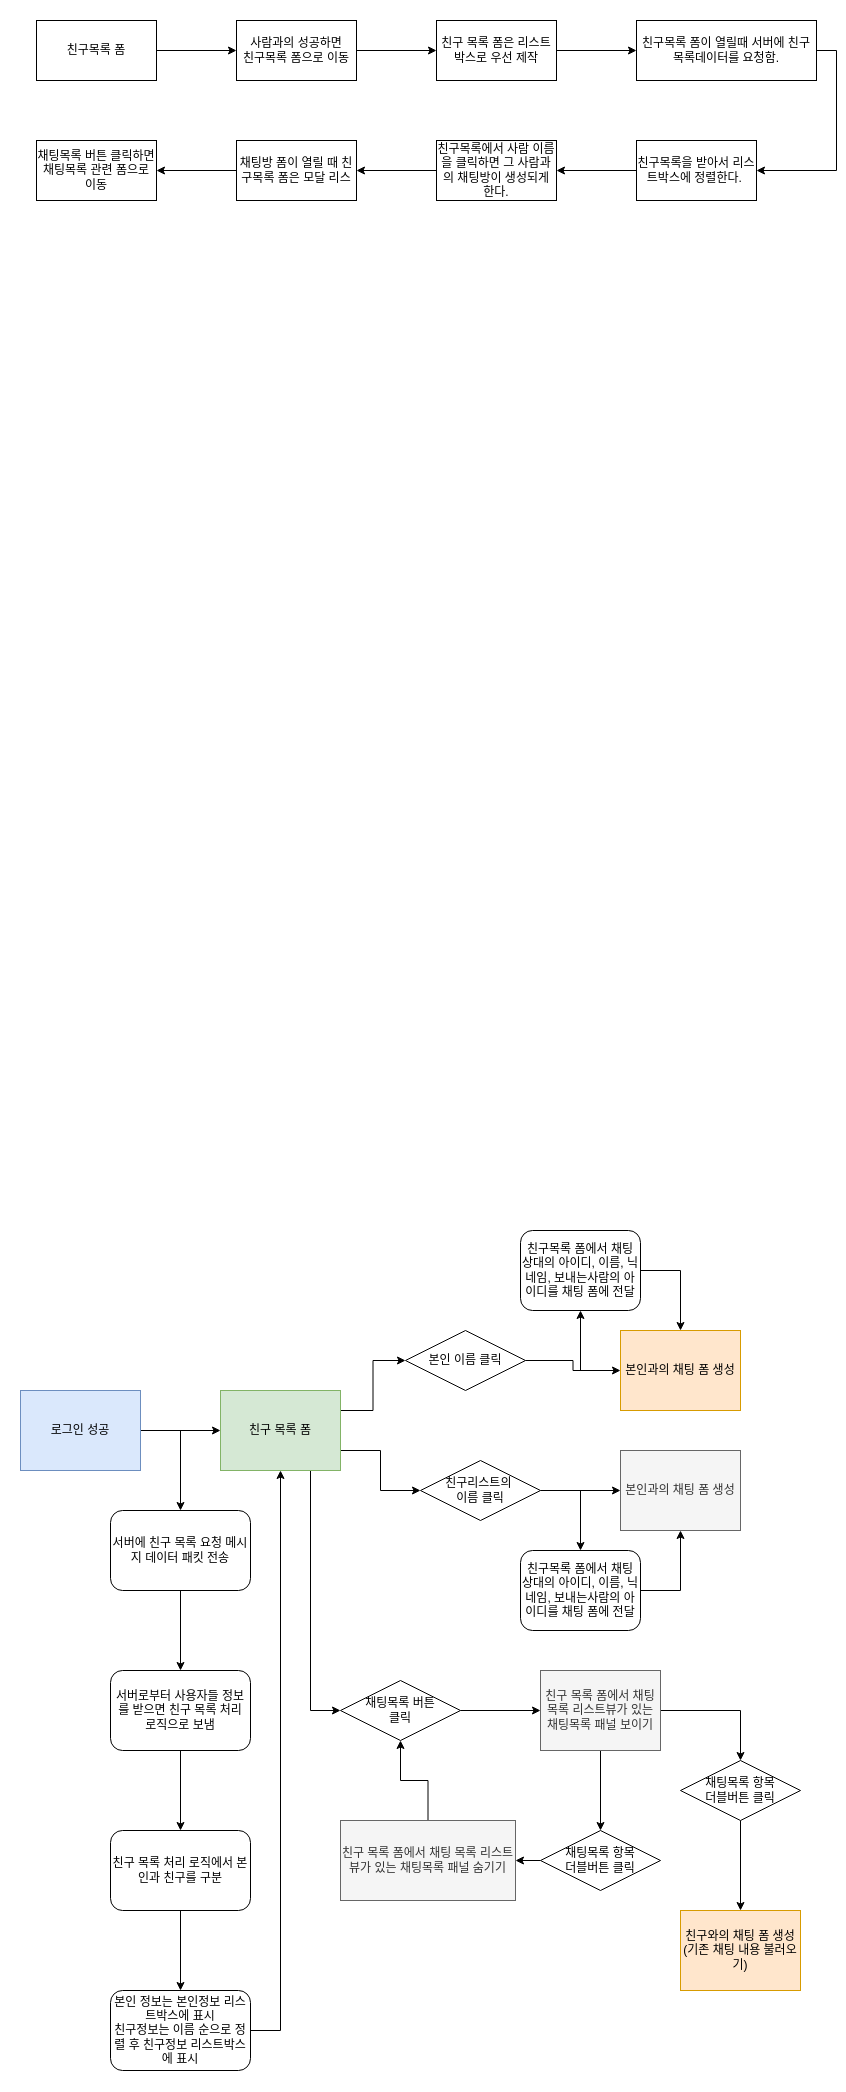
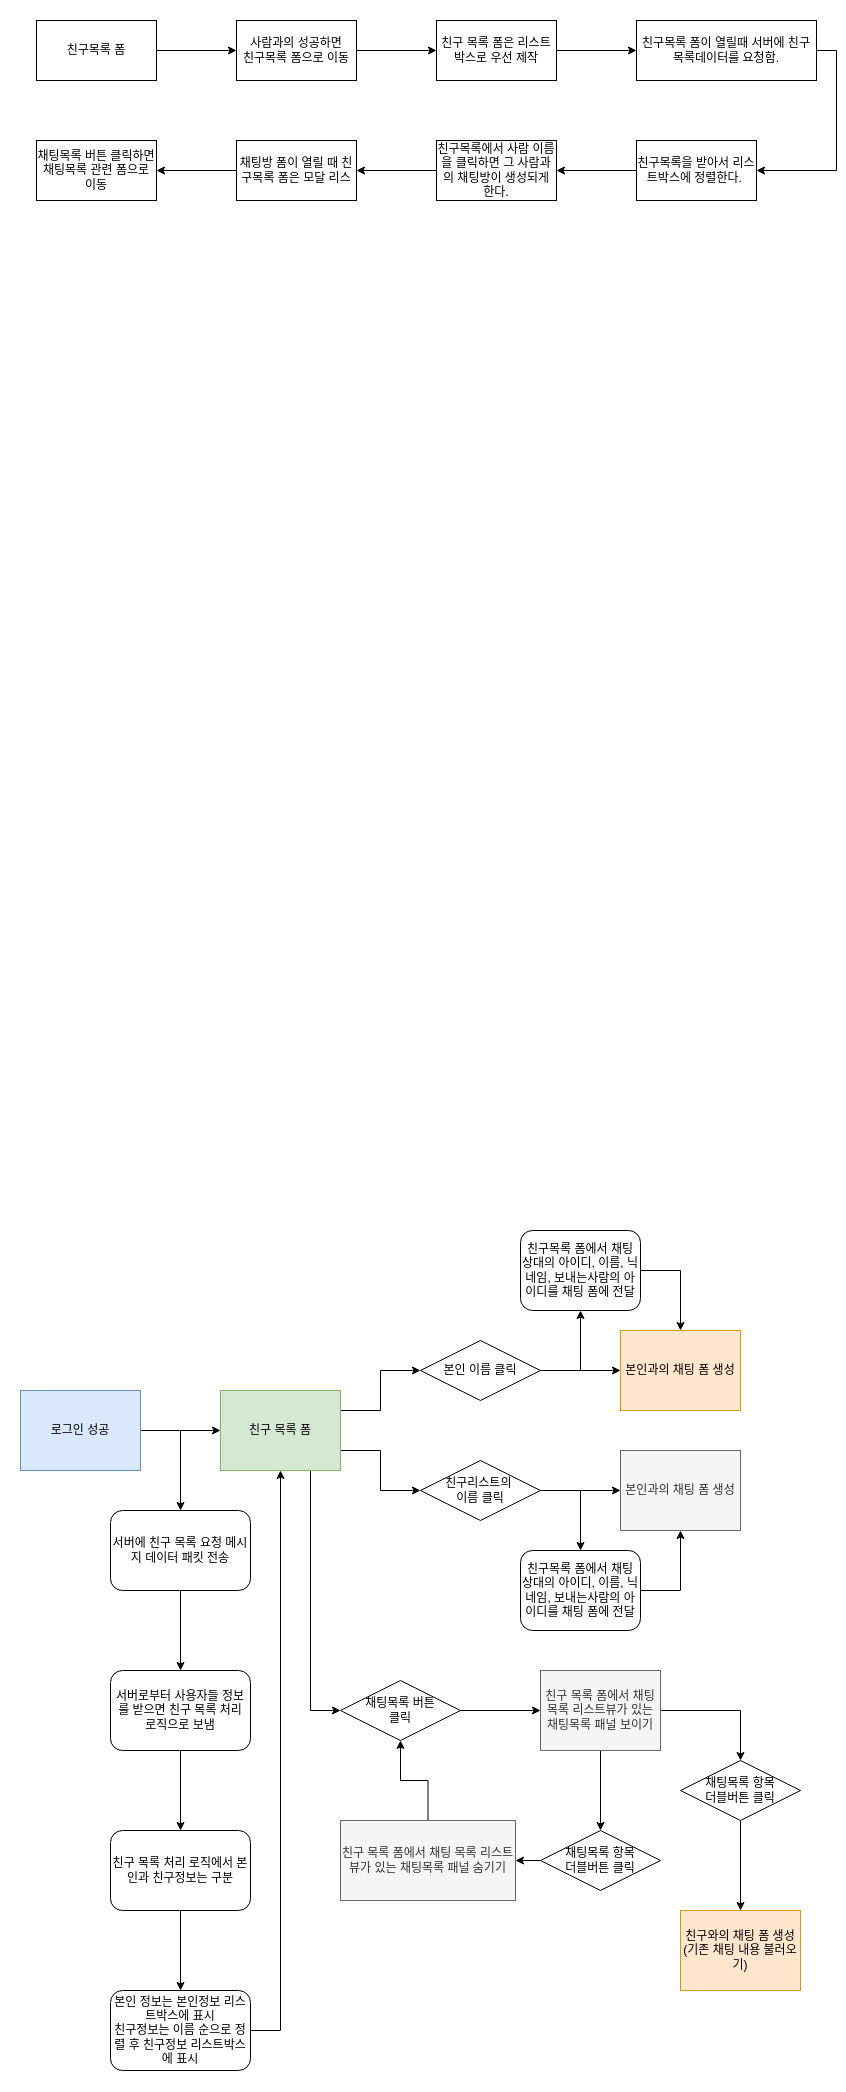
(466, 1361) -> (481, 1371)
(181, 1871) -> (181, 1871)
